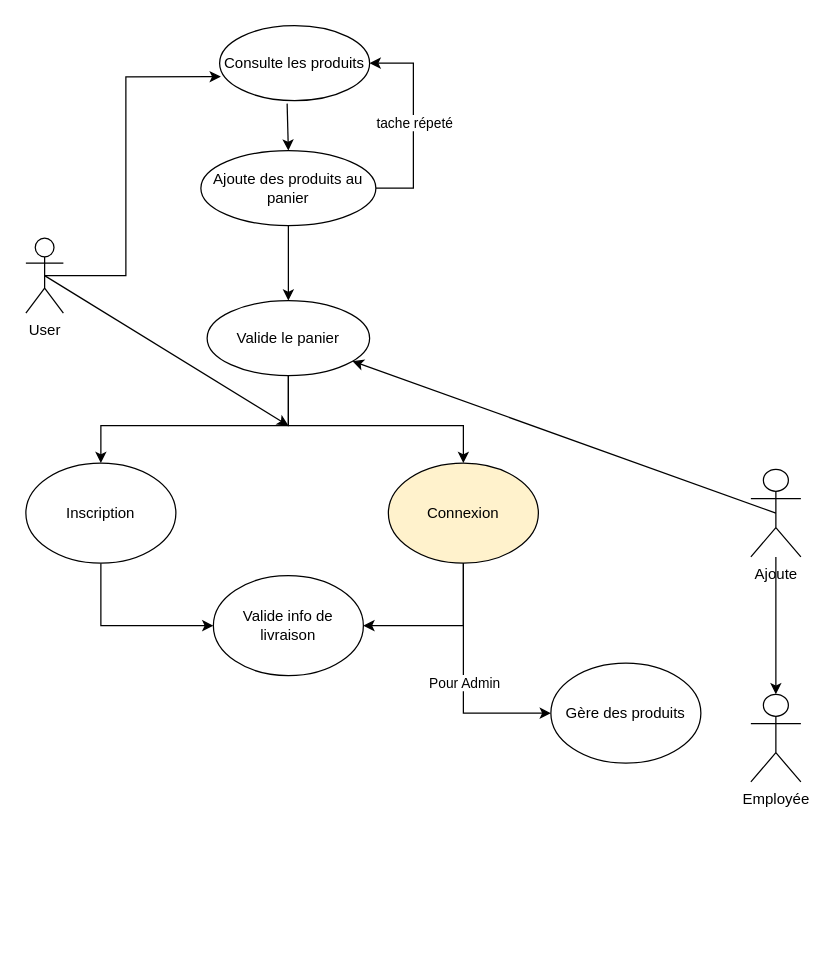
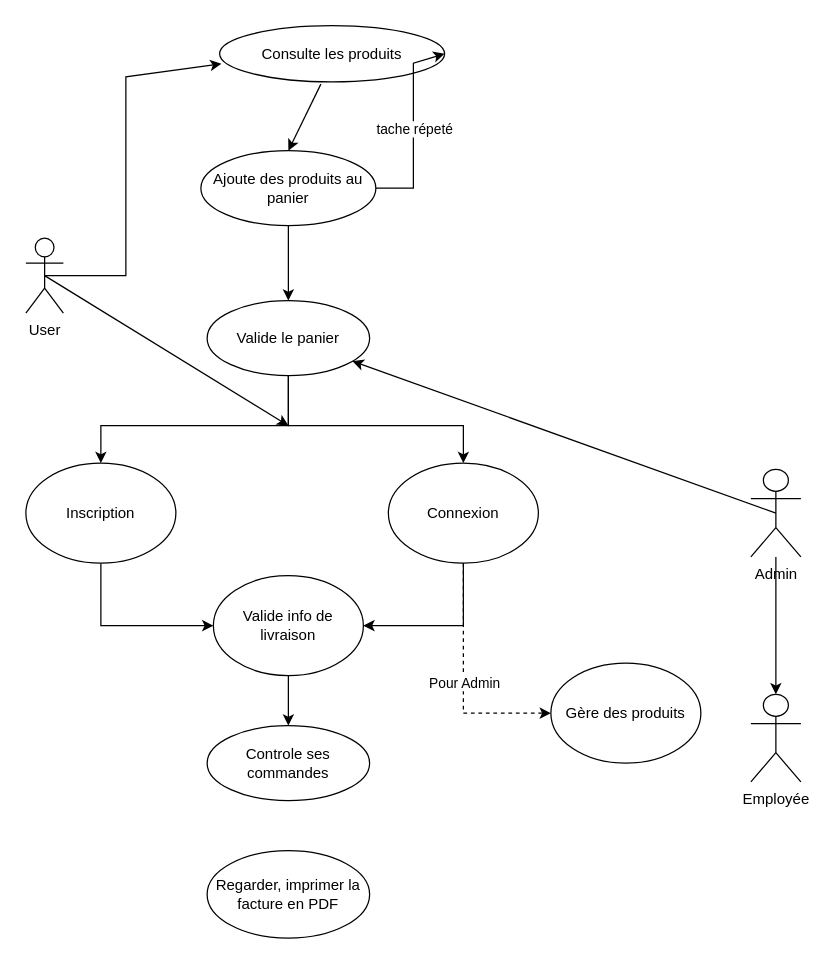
(294, 63) -> (332, 54)
(463, 513) -> (463, 513)
(776, 575) -> (776, 575)
none -> (288, 697)
(490, 713) -> (490, 713)
none -> (288, 763)
none -> (288, 894)
